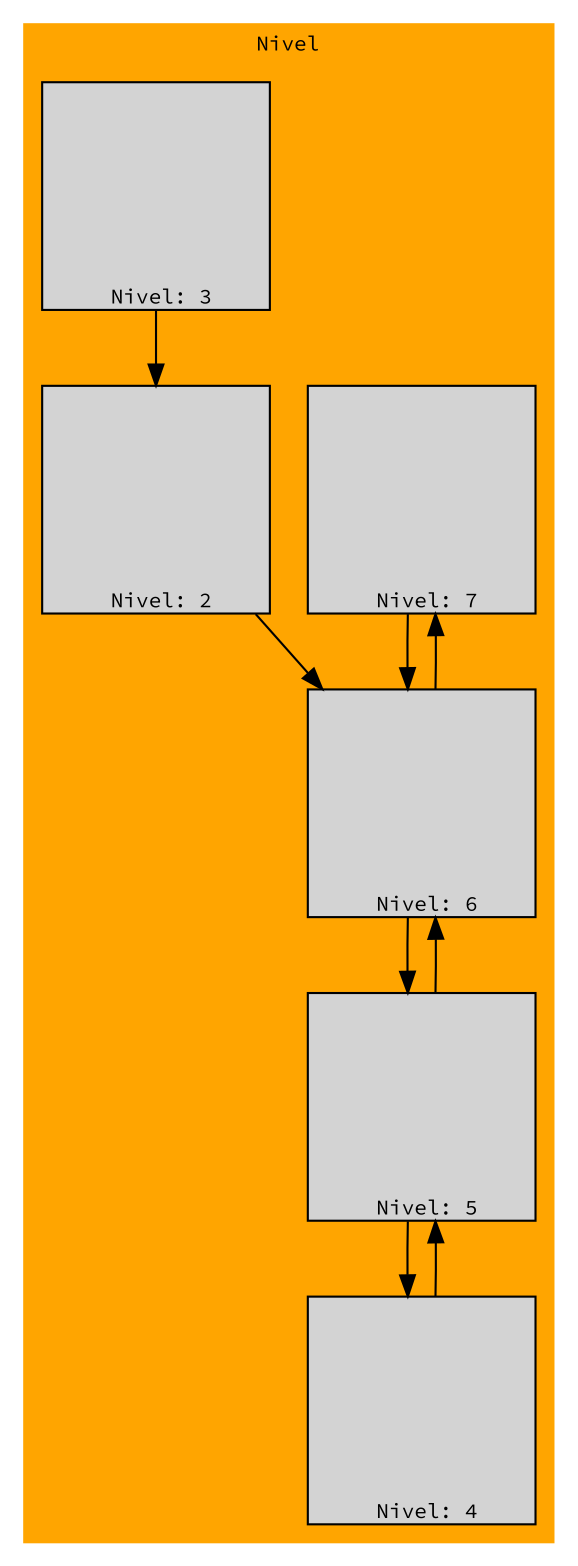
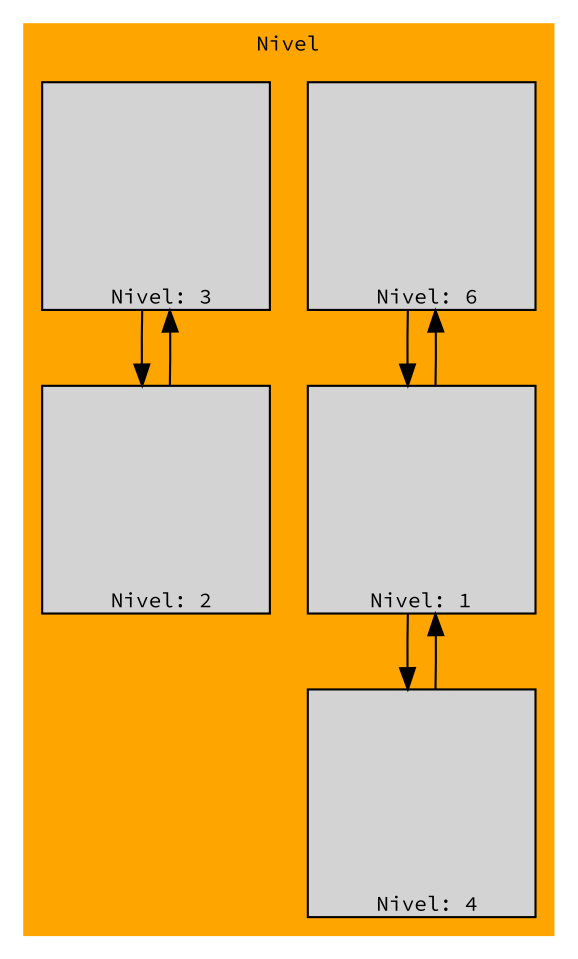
(422, 500) -> none
(282, 644) -> (170, 359)
(422, 1107) -> (422, 500)
